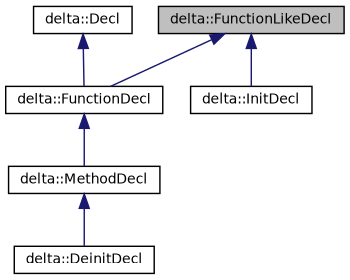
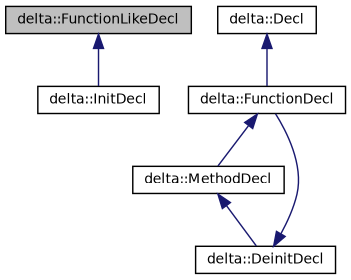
(161, 63) -> (298, 173)
